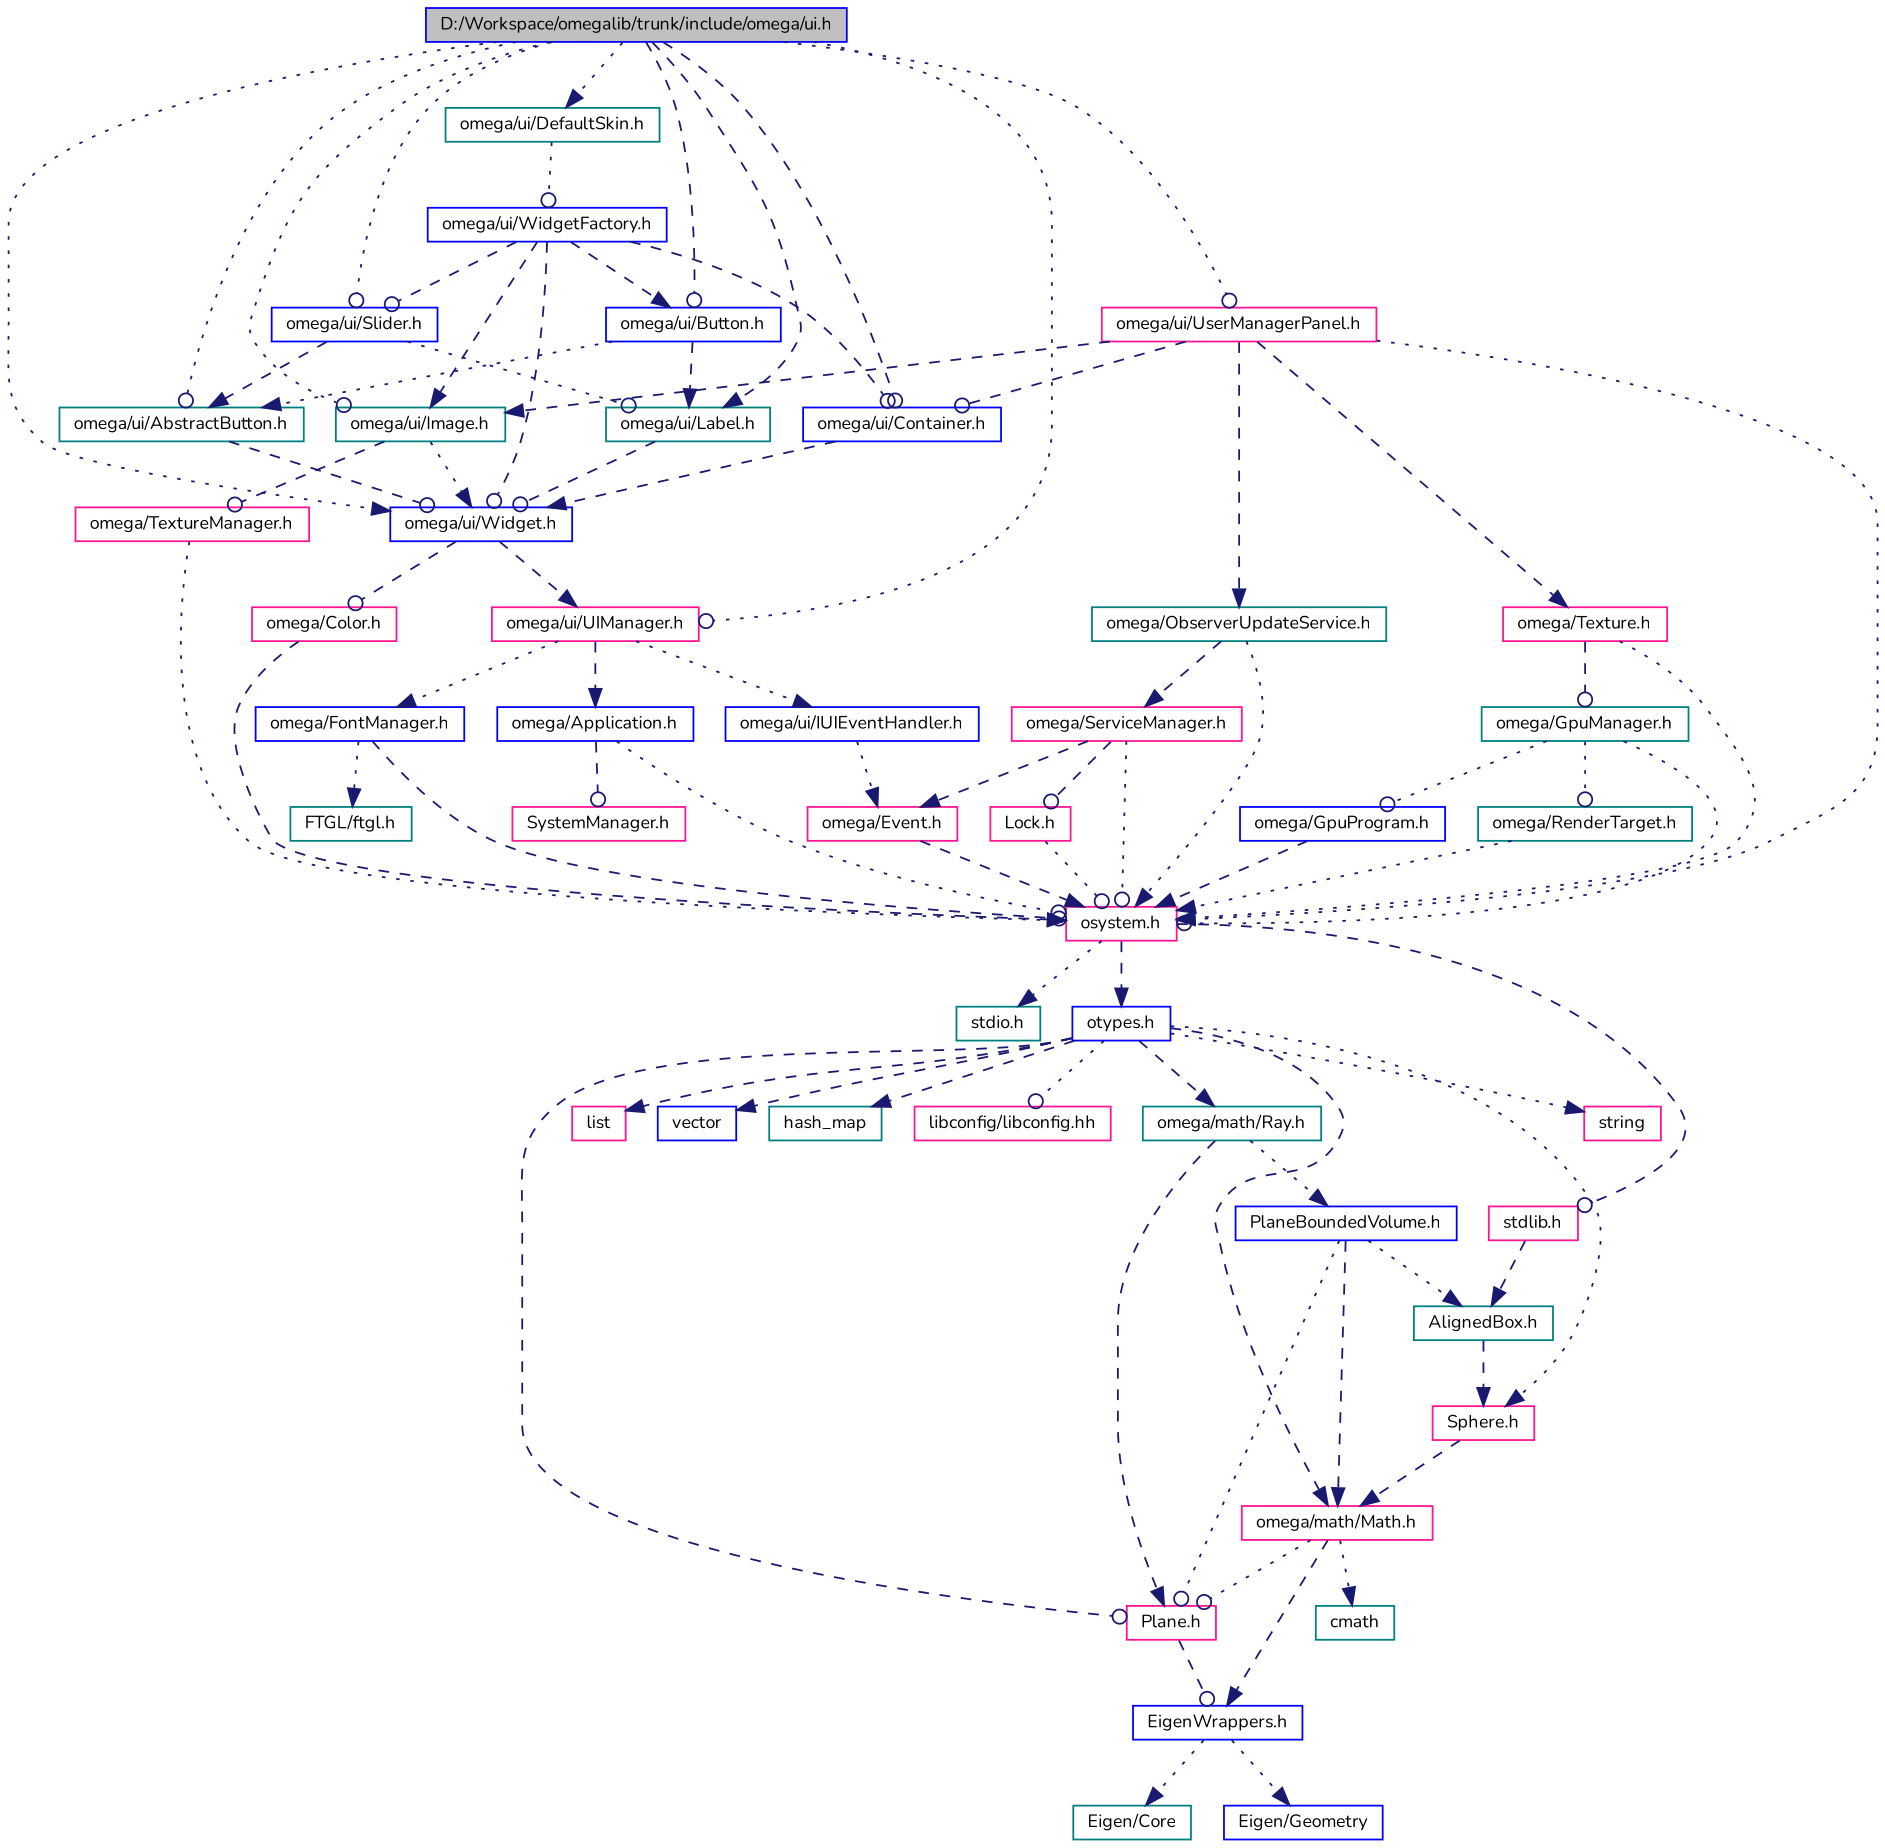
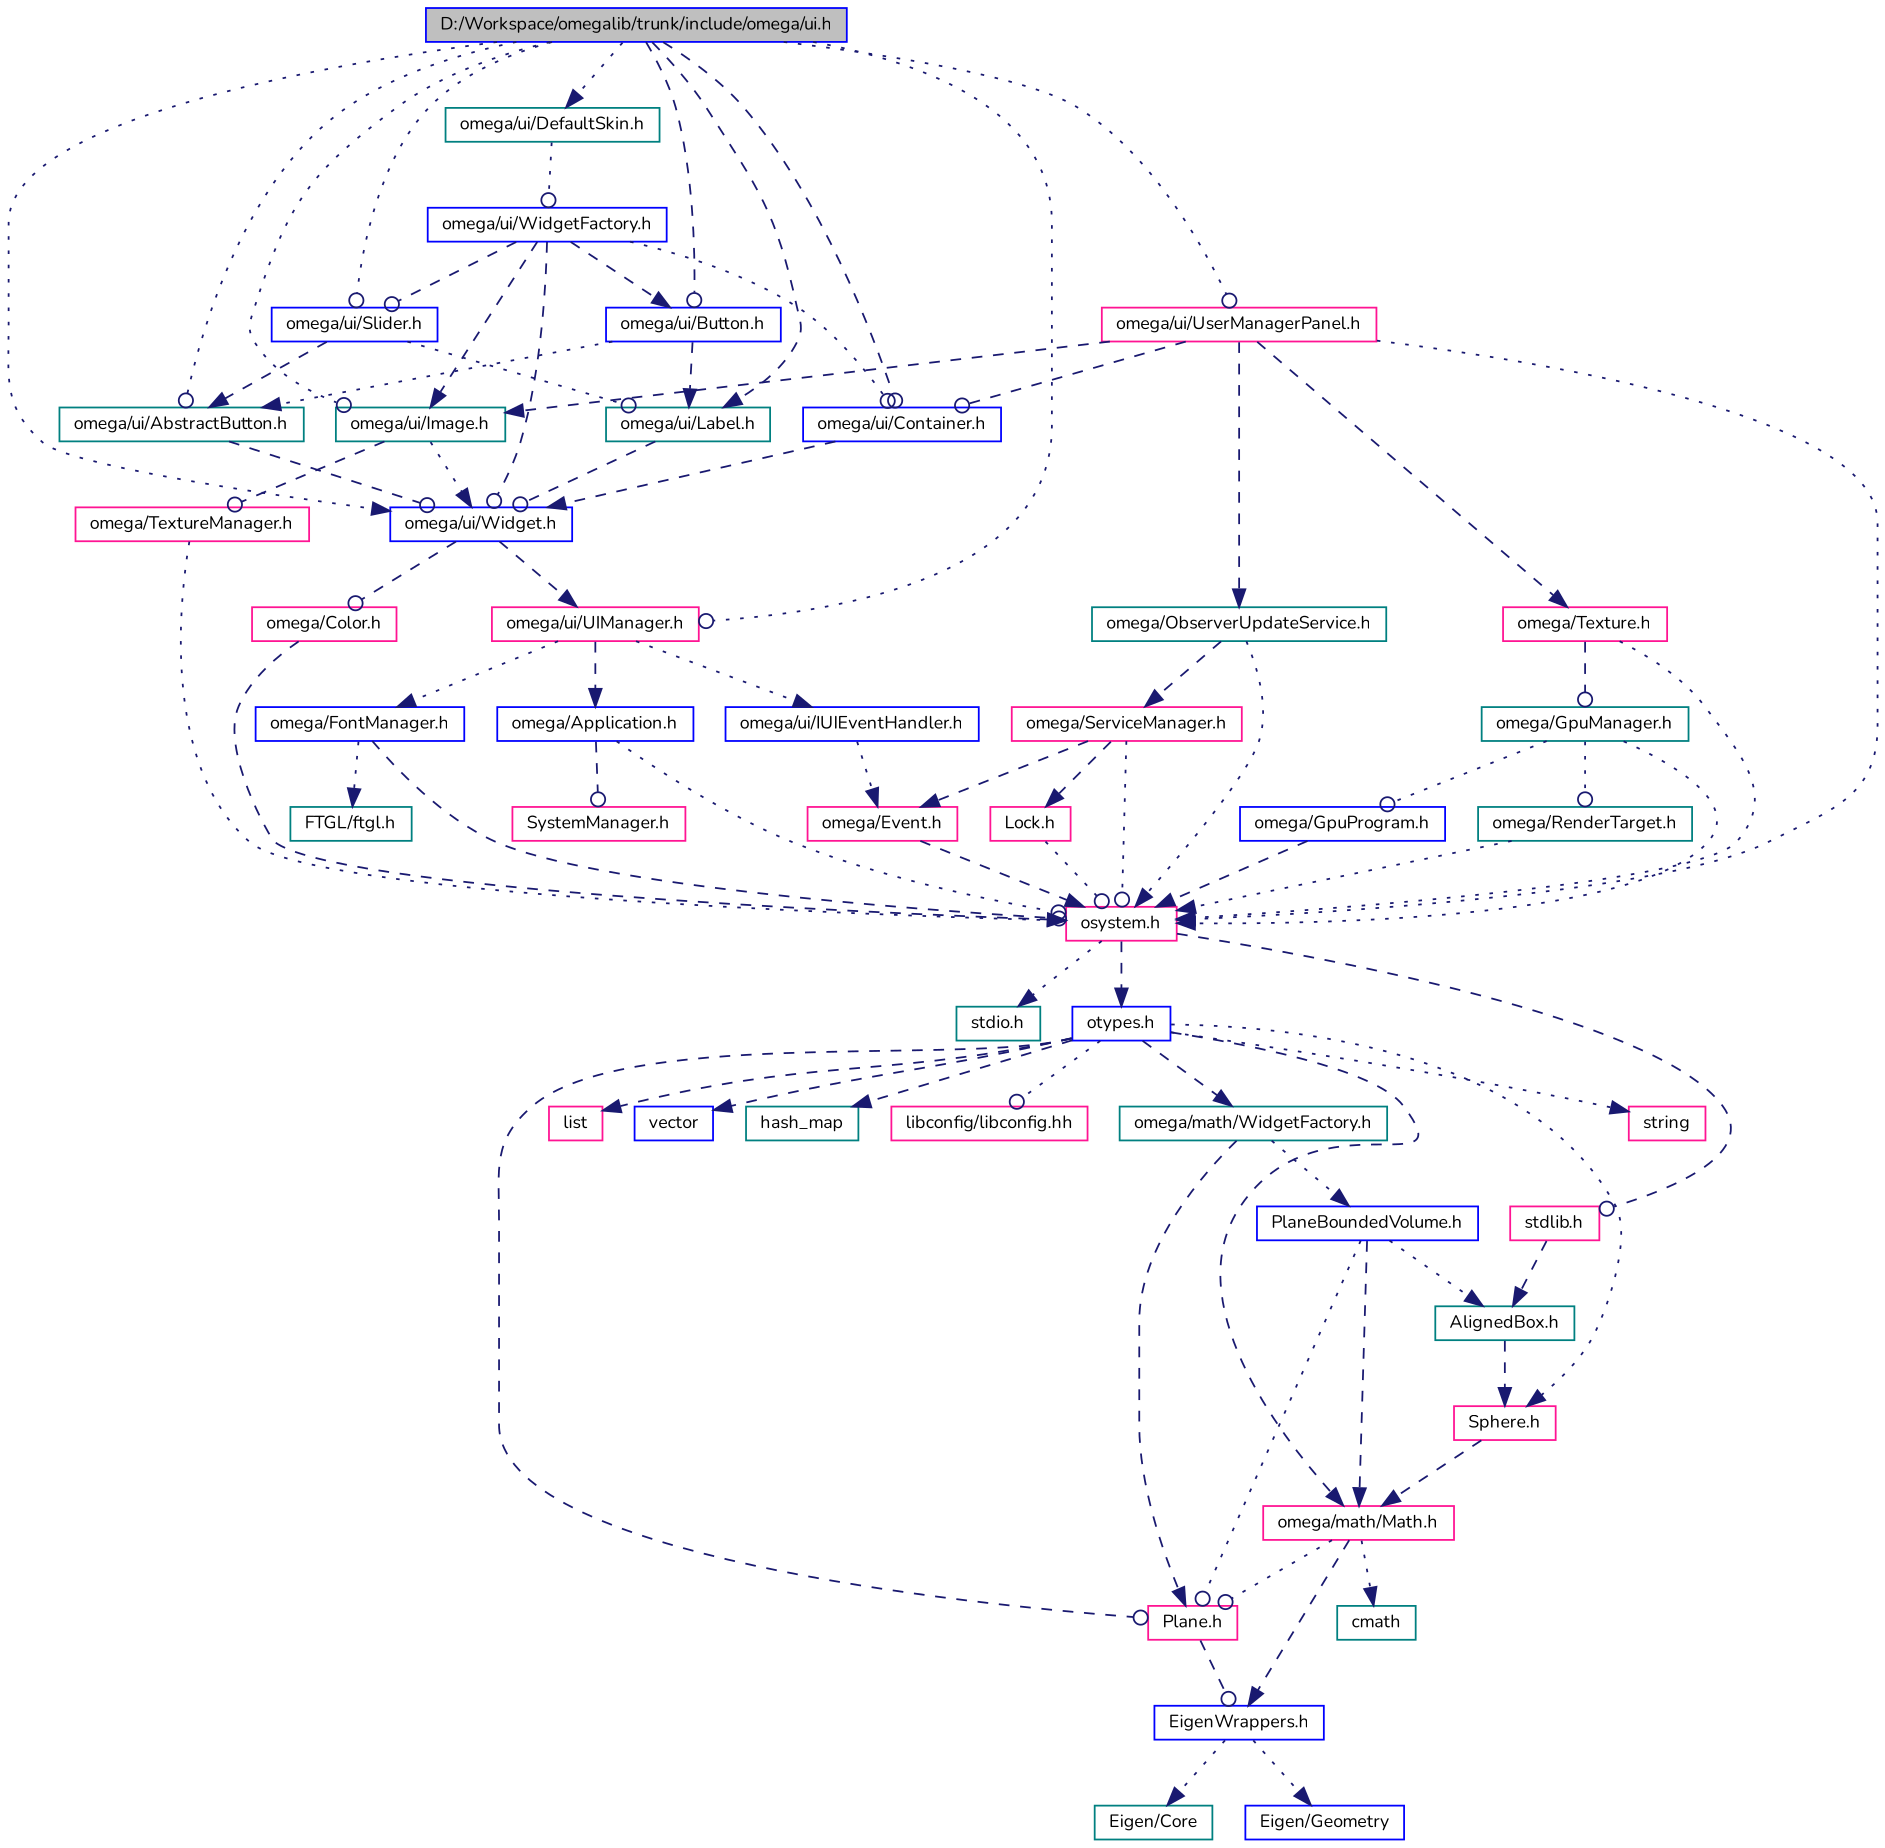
(773, 293) -> (773, 293)
(1084, 769) -> (1085, 768)
(1532, 904) -> (1533, 904)
(1232, 1124) -> (1253, 1124)
